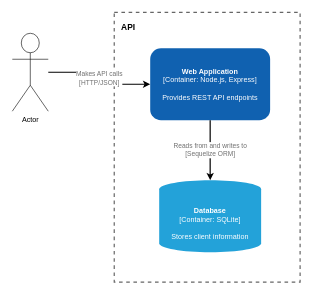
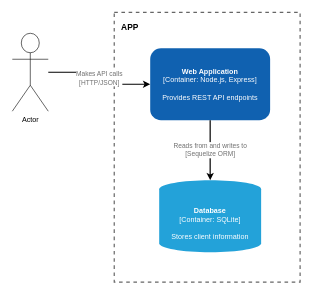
(128, 27) -> (128, 27)
